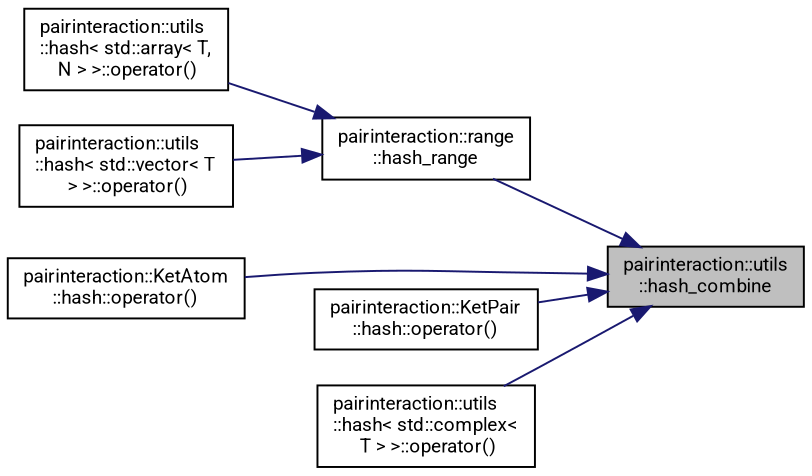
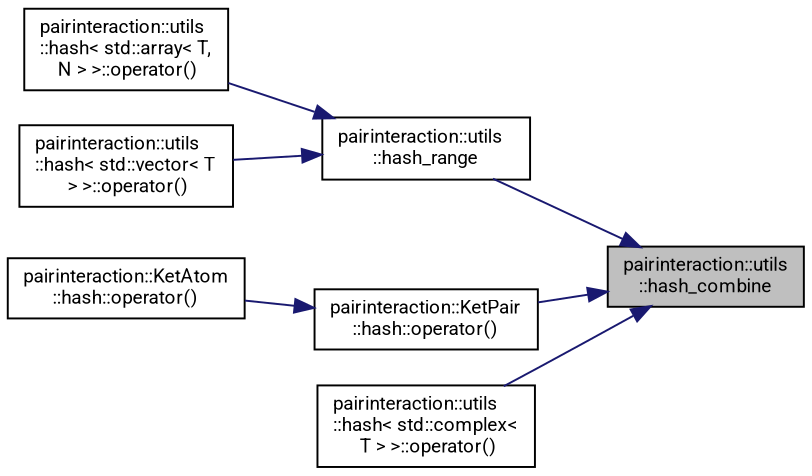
(426, 149) -> (426, 149)
(416, 271) -> (270, 303)
